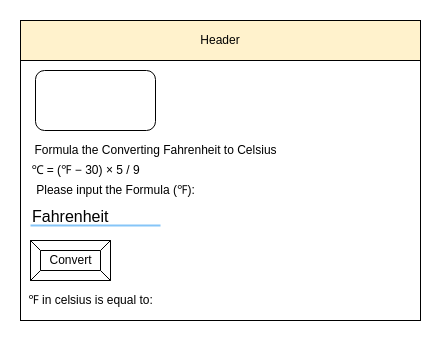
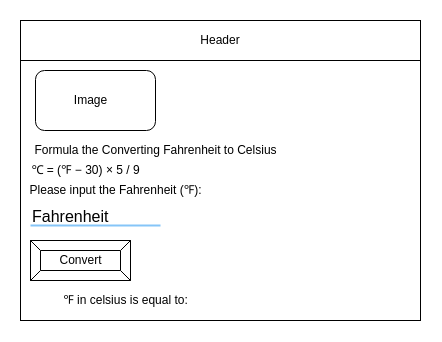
(221, 41) -> (221, 41)
none -> (91, 101)
(116, 191) -> (116, 191)
(71, 261) -> (81, 261)
(91, 301) -> (126, 301)
